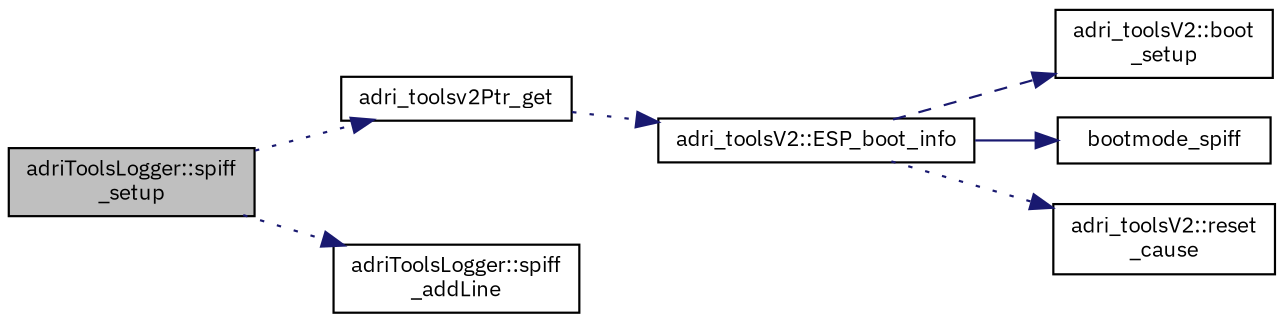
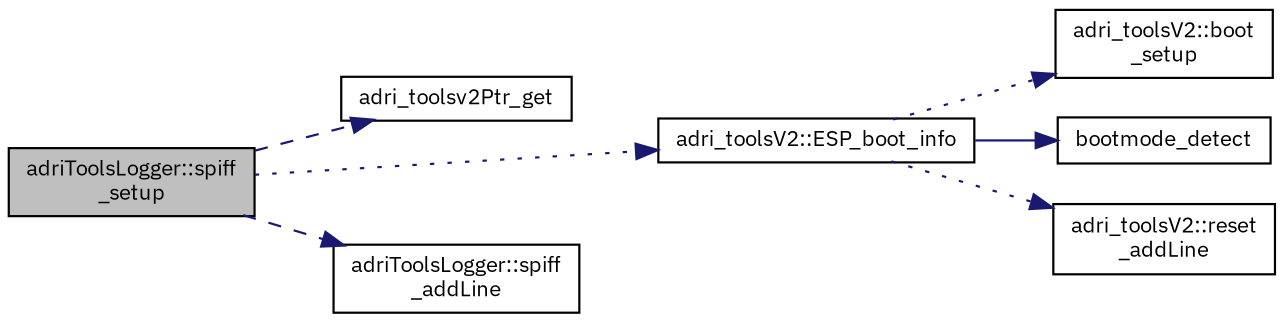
(963, 100) -> (963, 100)
(604, 116) -> (445, 163)
(303, 138) -> (303, 138)
(1164, 140) -> (1164, 140)
(283, 227) -> (283, 227)
(1164, 239) -> (1164, 239)
